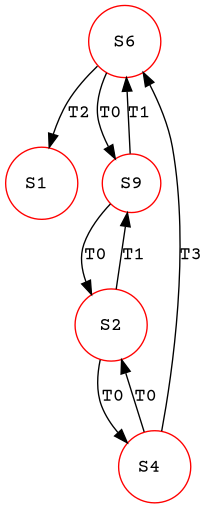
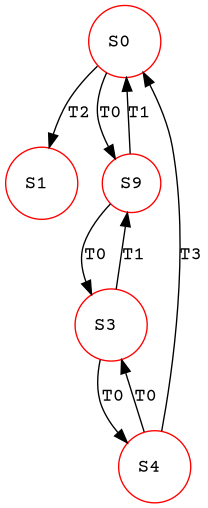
(125, 42) -> (125, 42)
(111, 325) -> (111, 325)
